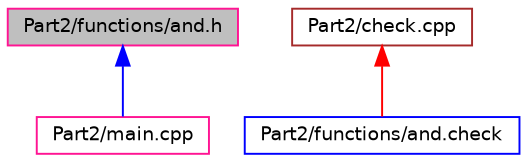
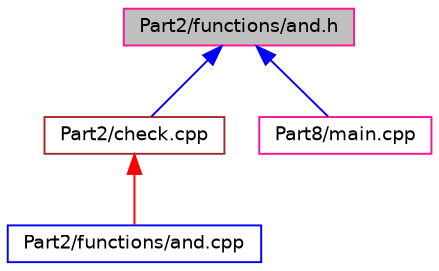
none -> (180, 88)
(123, 135) -> (345, 135)
(382, 135) -> (134, 244)
